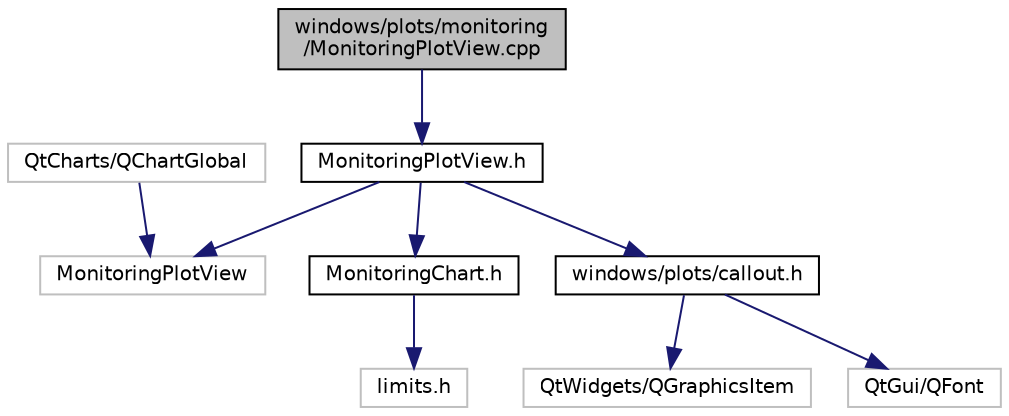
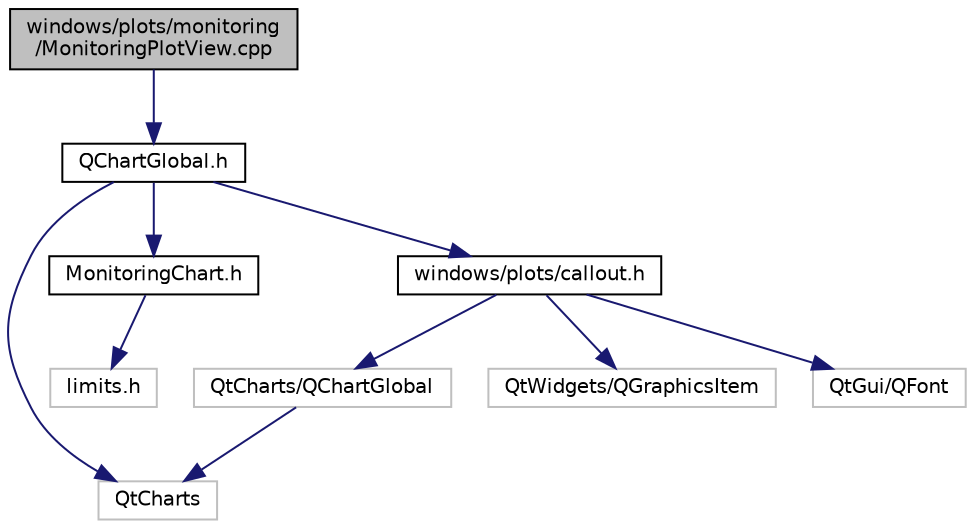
(422, 163) -> (154, 163)
(153, 275) -> (158, 500)
none -> (435, 327)
